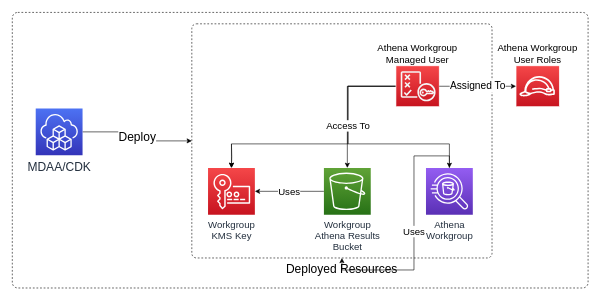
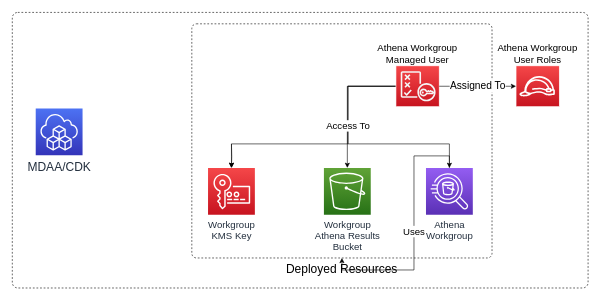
(137, 135) -> none
(289, 191) -> none
